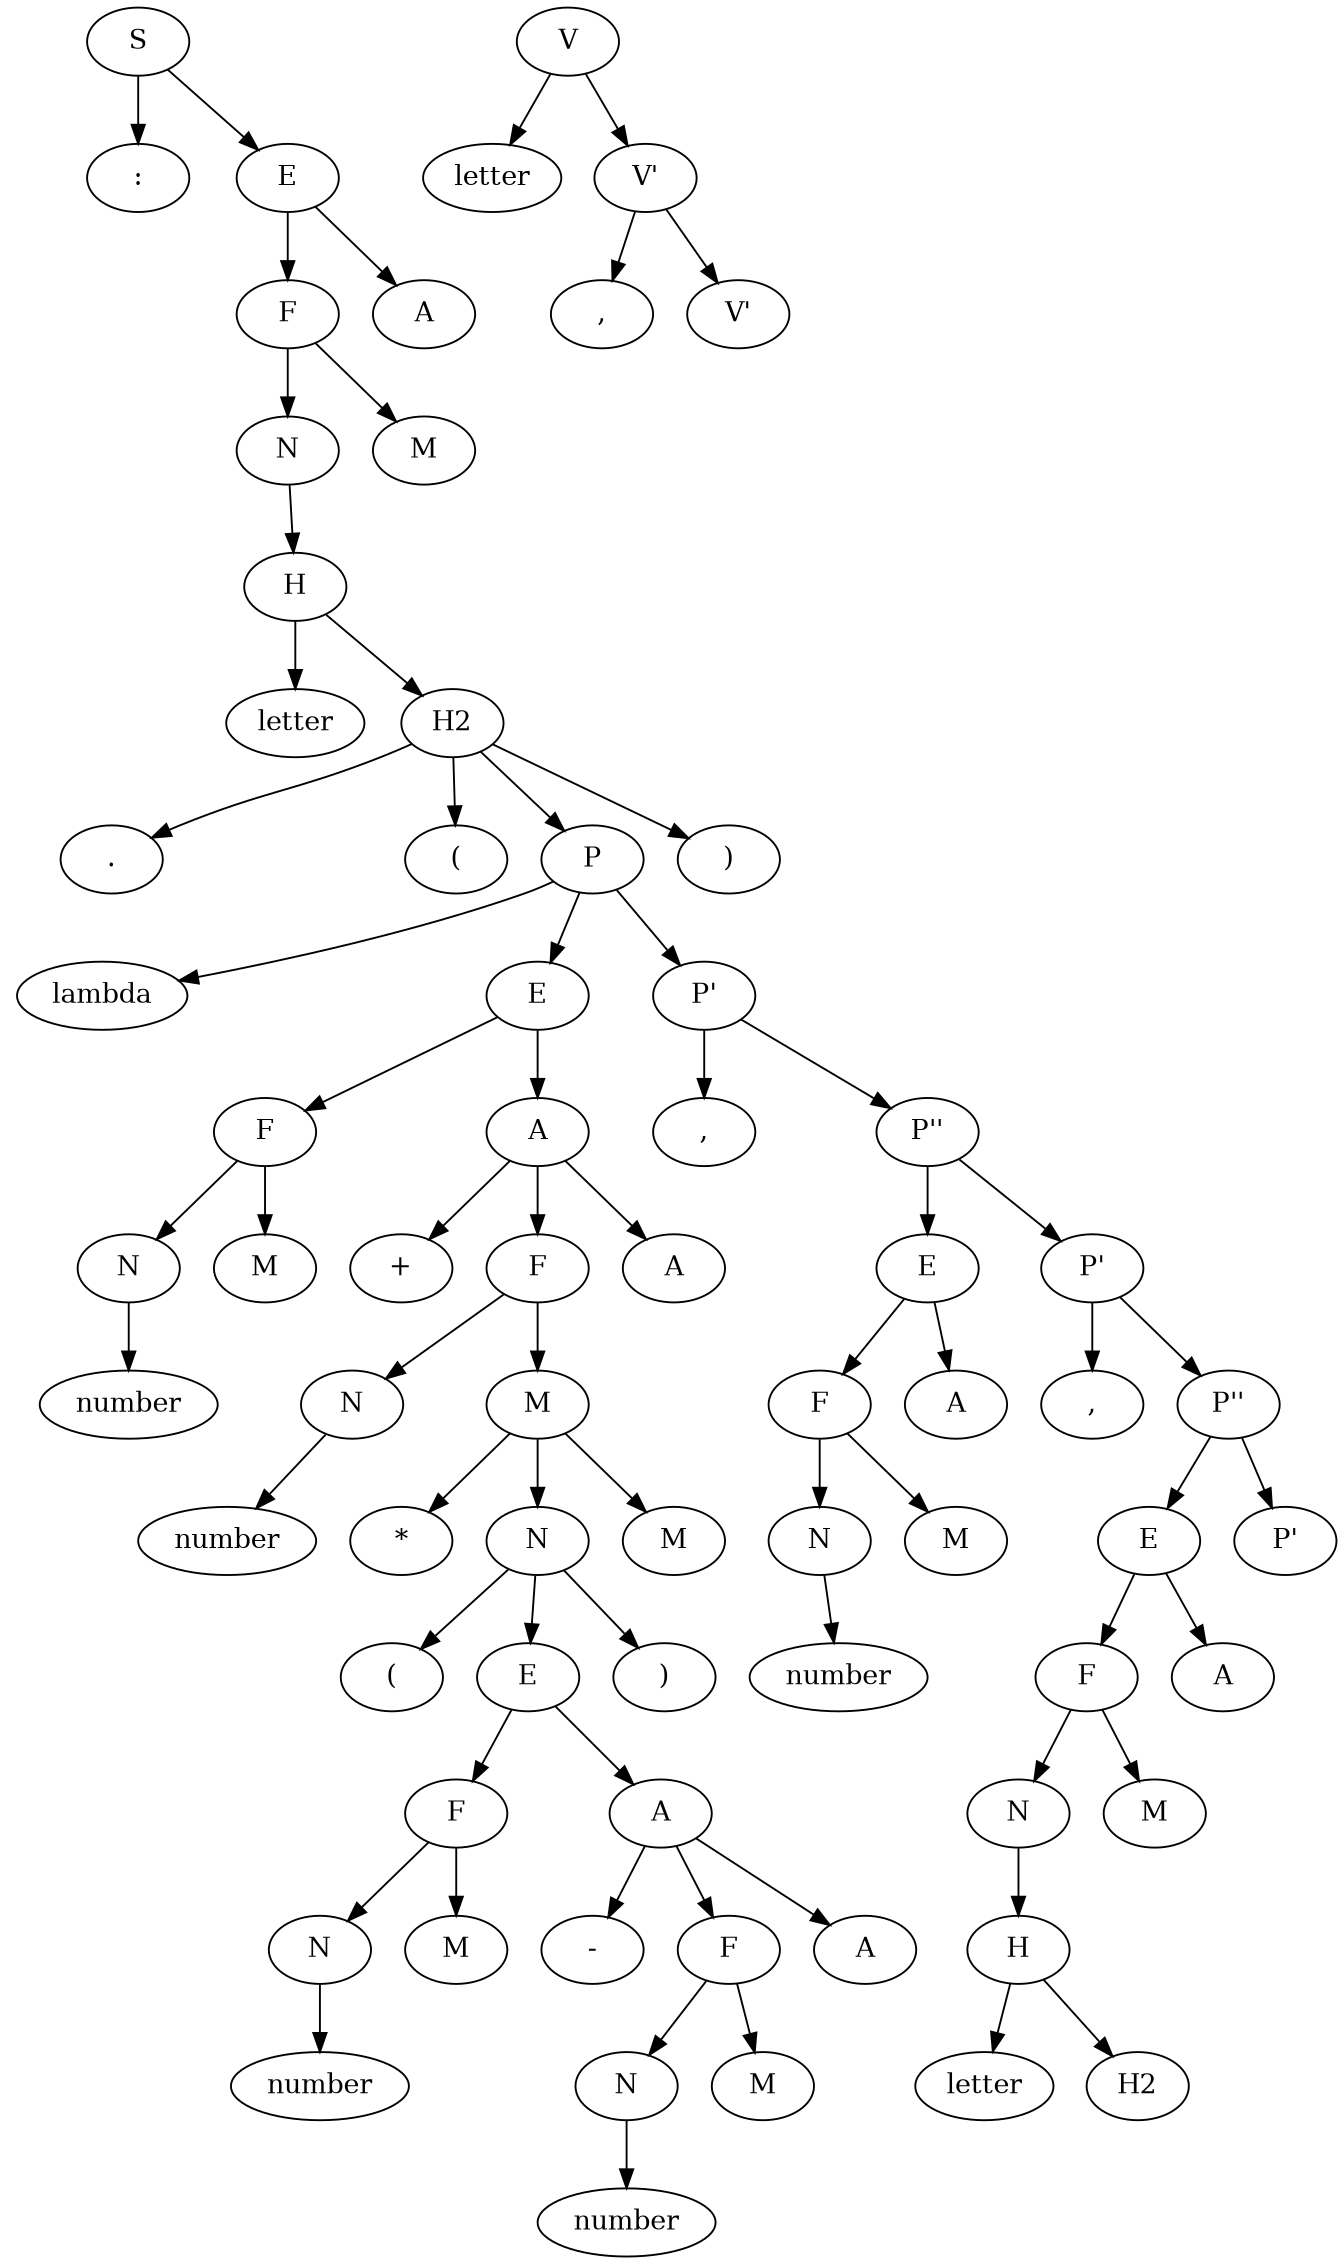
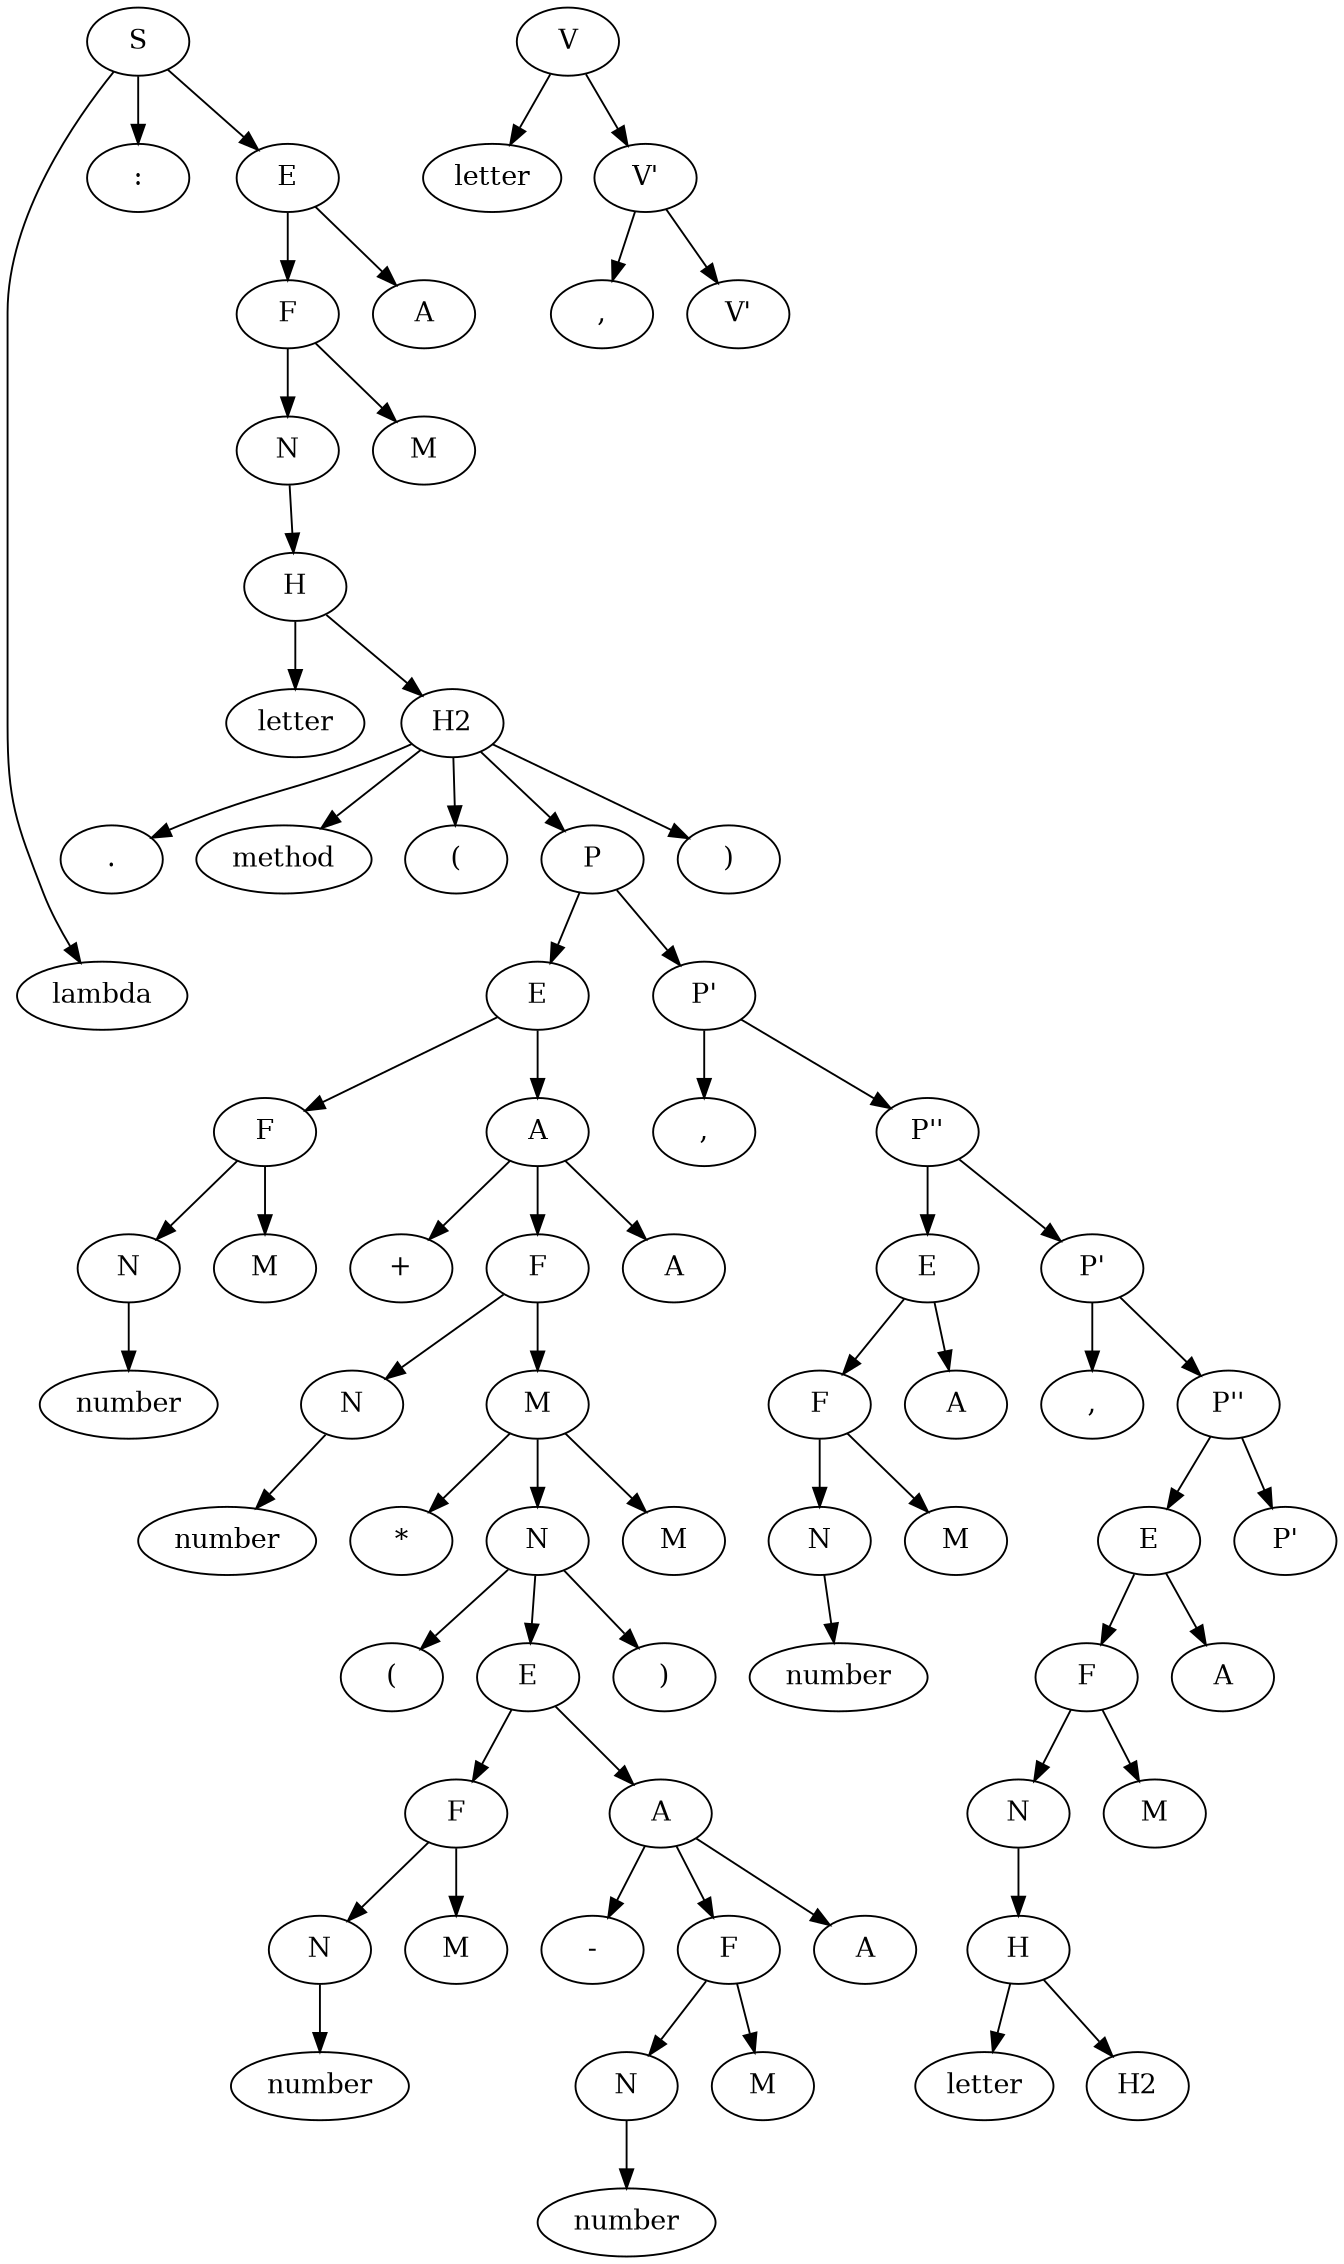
none -> (284, 859)
(378, 937) -> (8, 501)
